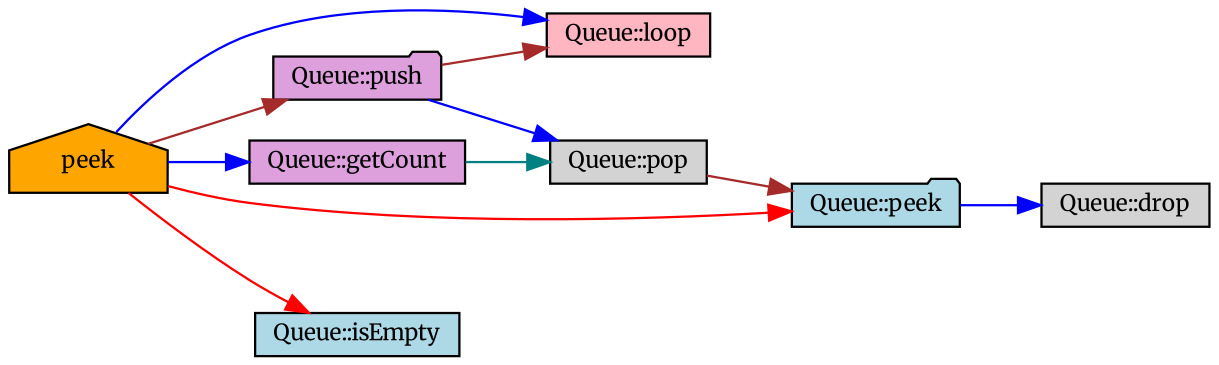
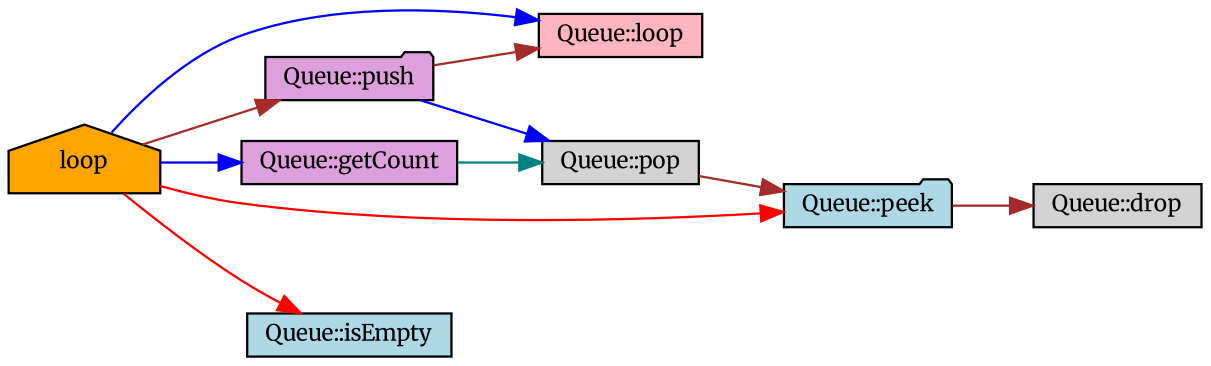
(88, 162) -> (84, 163)
(989, 205) -> (981, 206)
